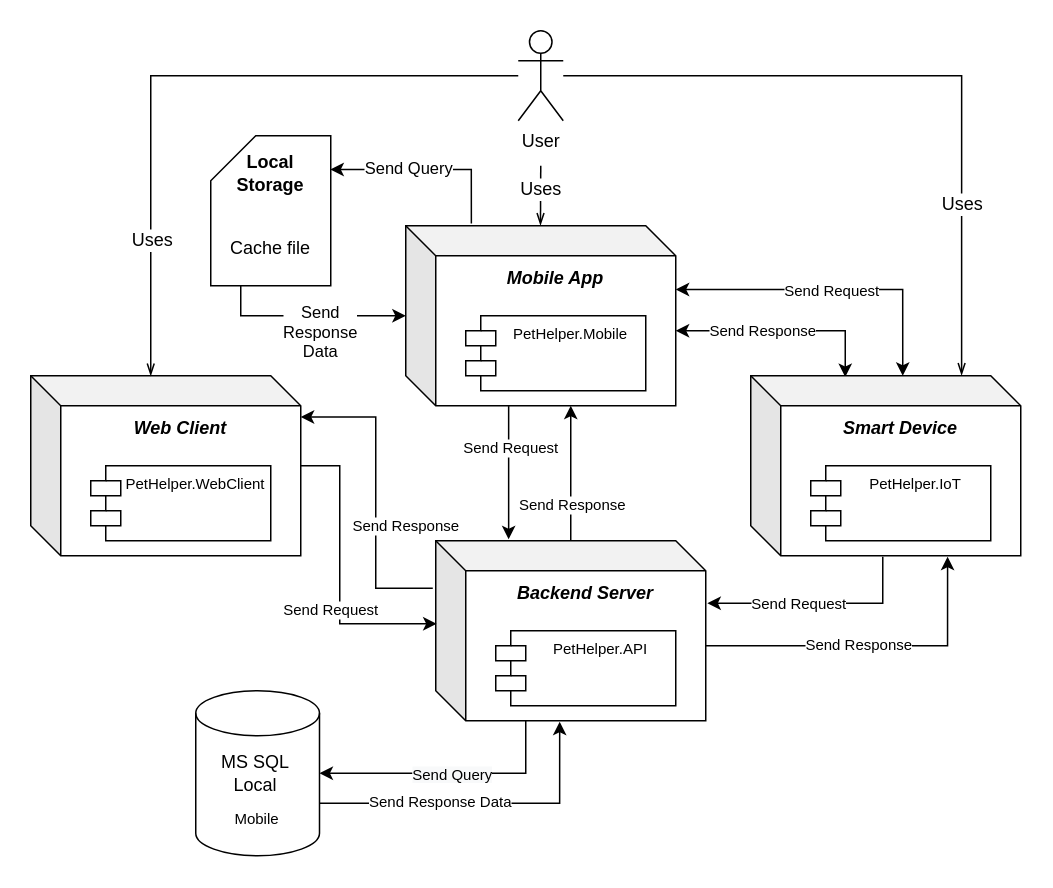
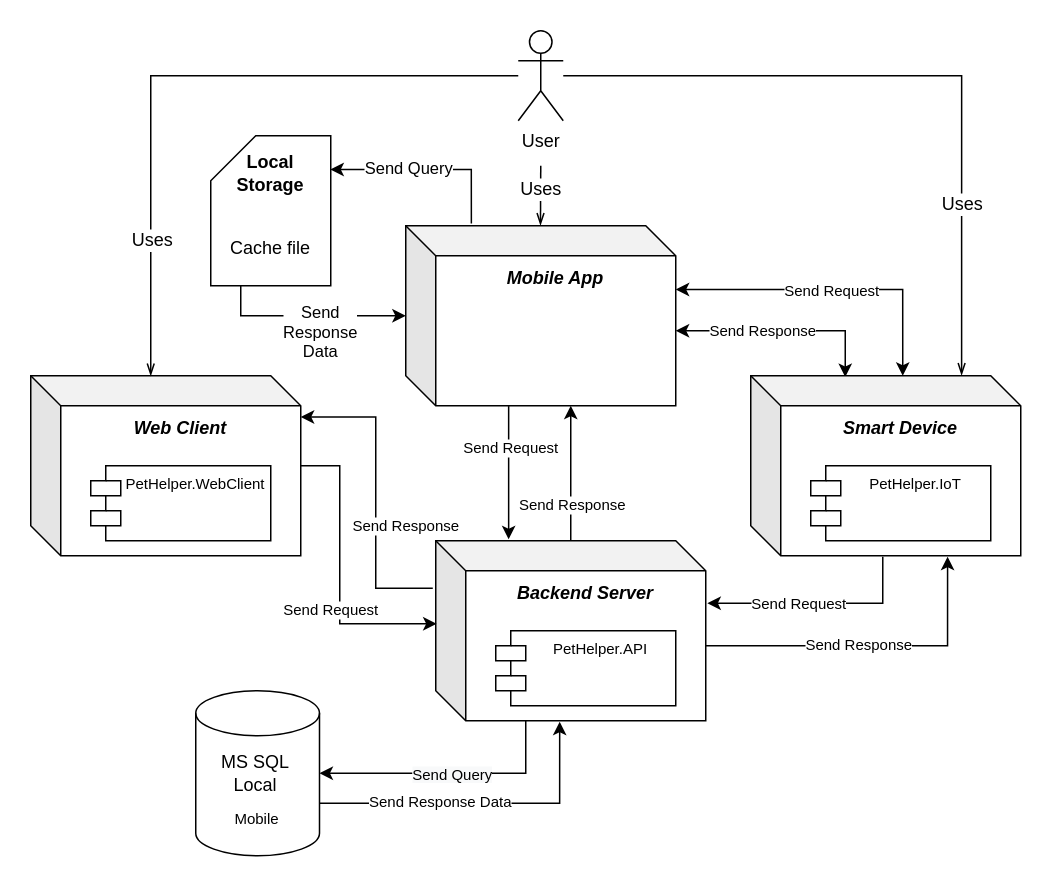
(556, 353) -> none
